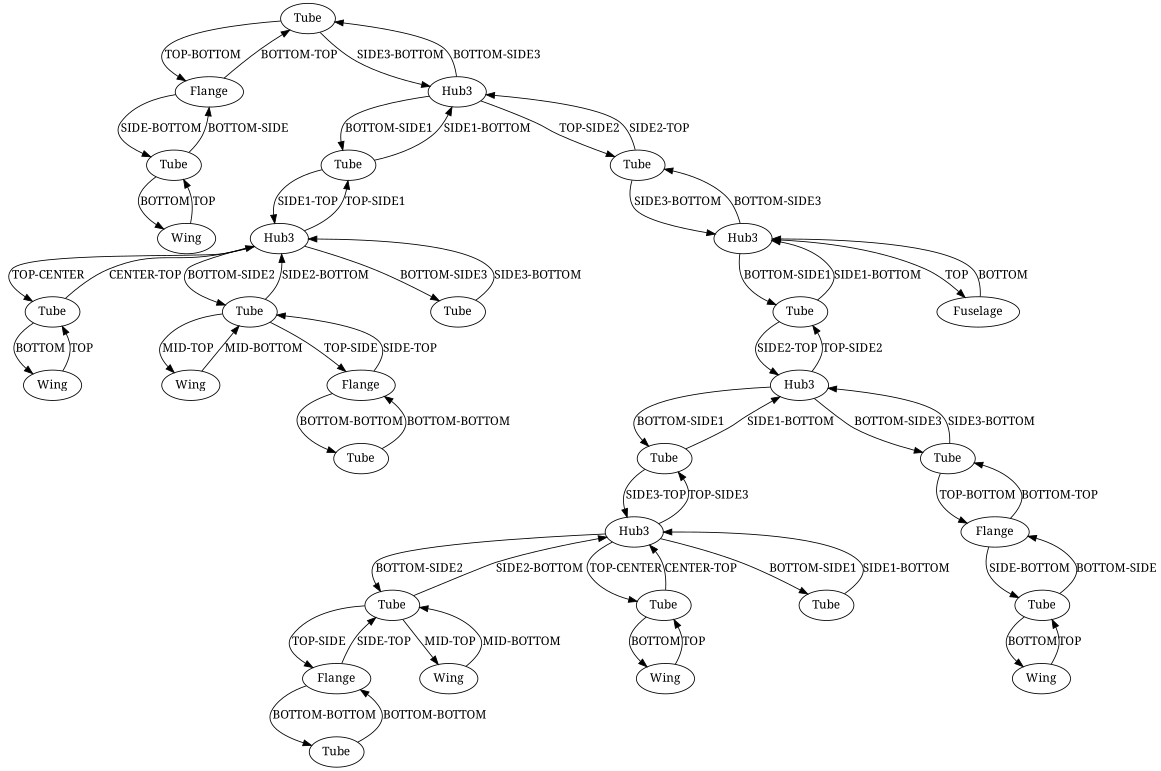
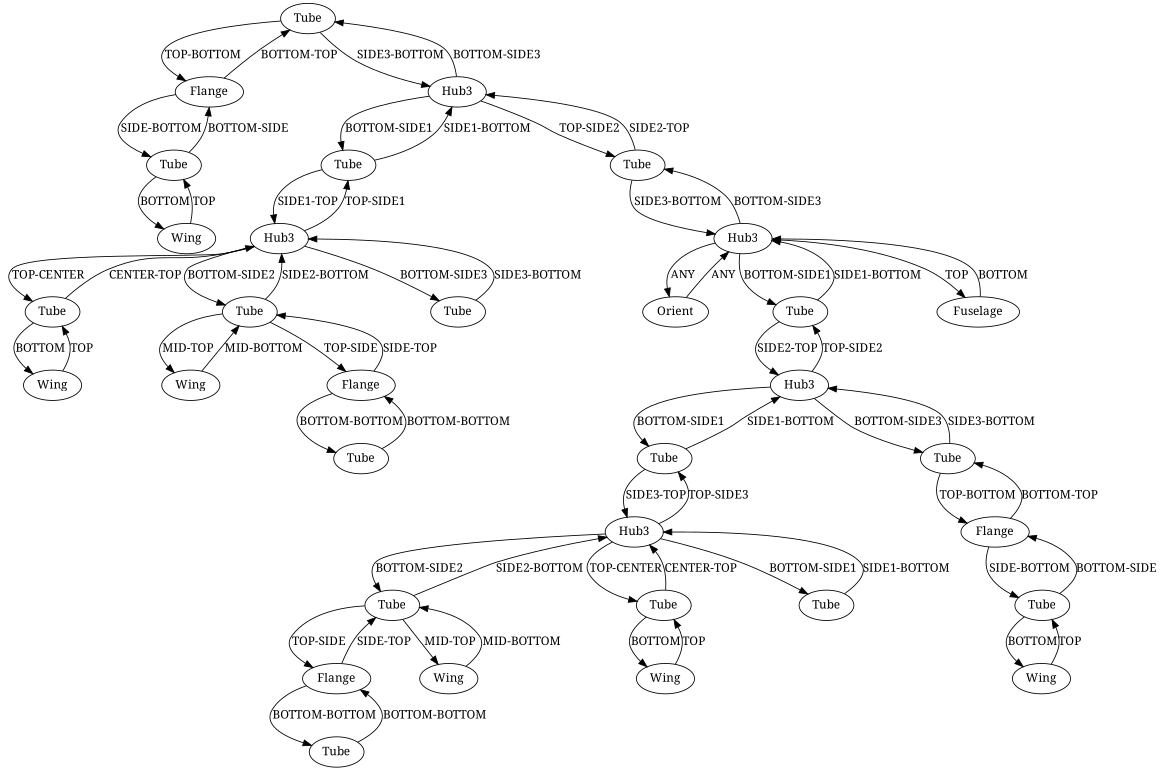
none -> (676, 312)
